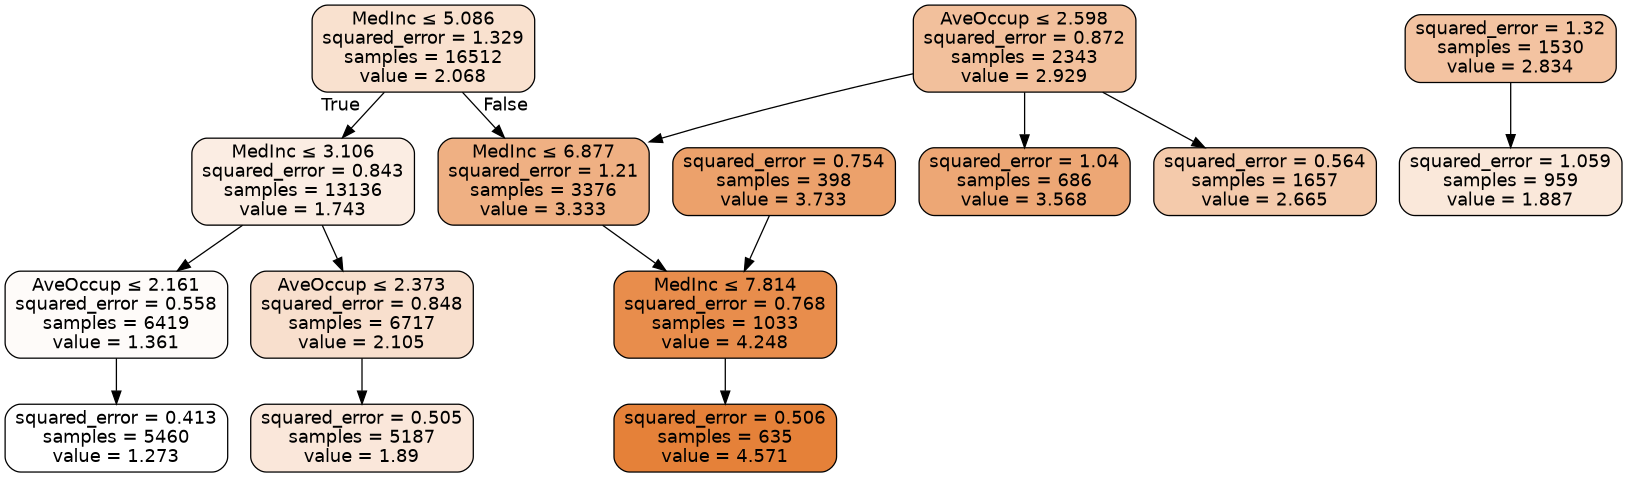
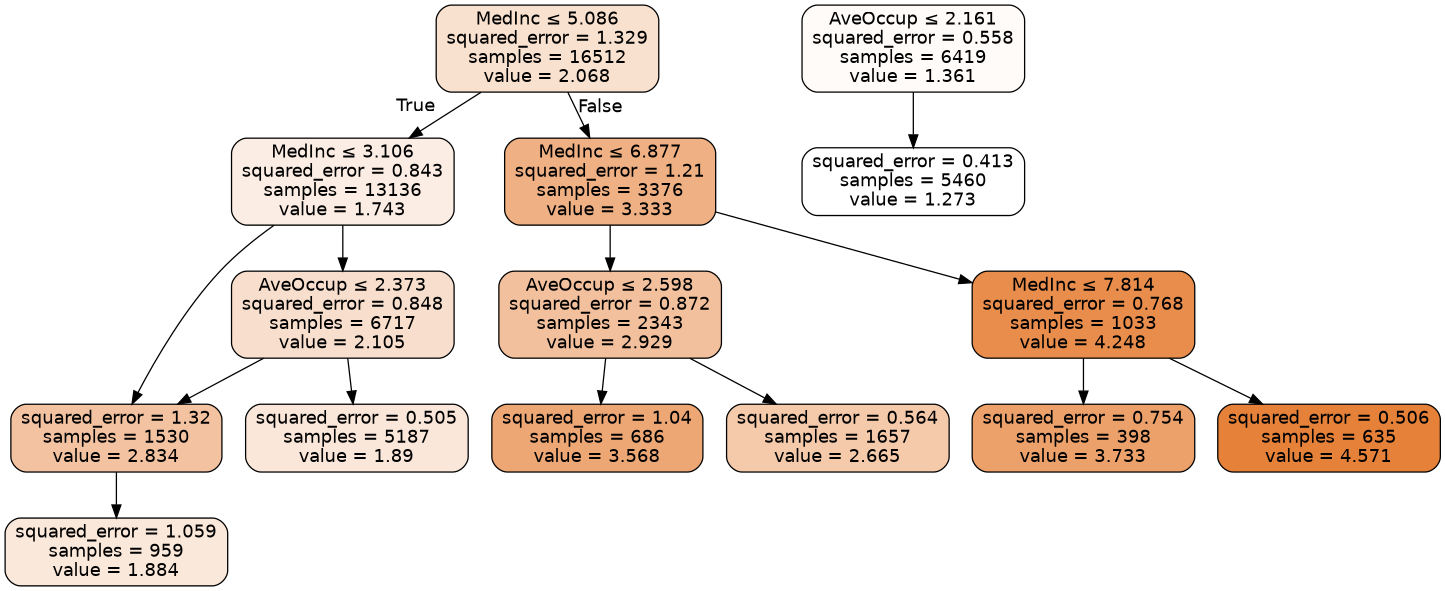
(787, 104) -> (610, 242)
(1511, 200) -> (116, 571)
(760, 237) -> (1083, 375)
(215, 244) -> (196, 300)
none -> (226, 378)
